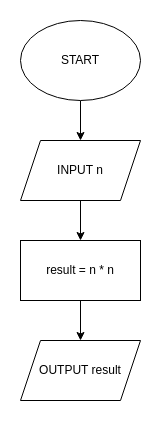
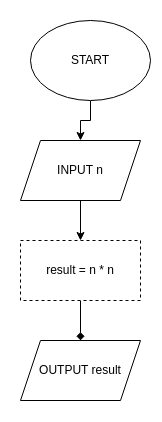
(81, 61) -> (91, 61)
(81, 271) -> (81, 271)
(81, 332) -> (81, 332)
